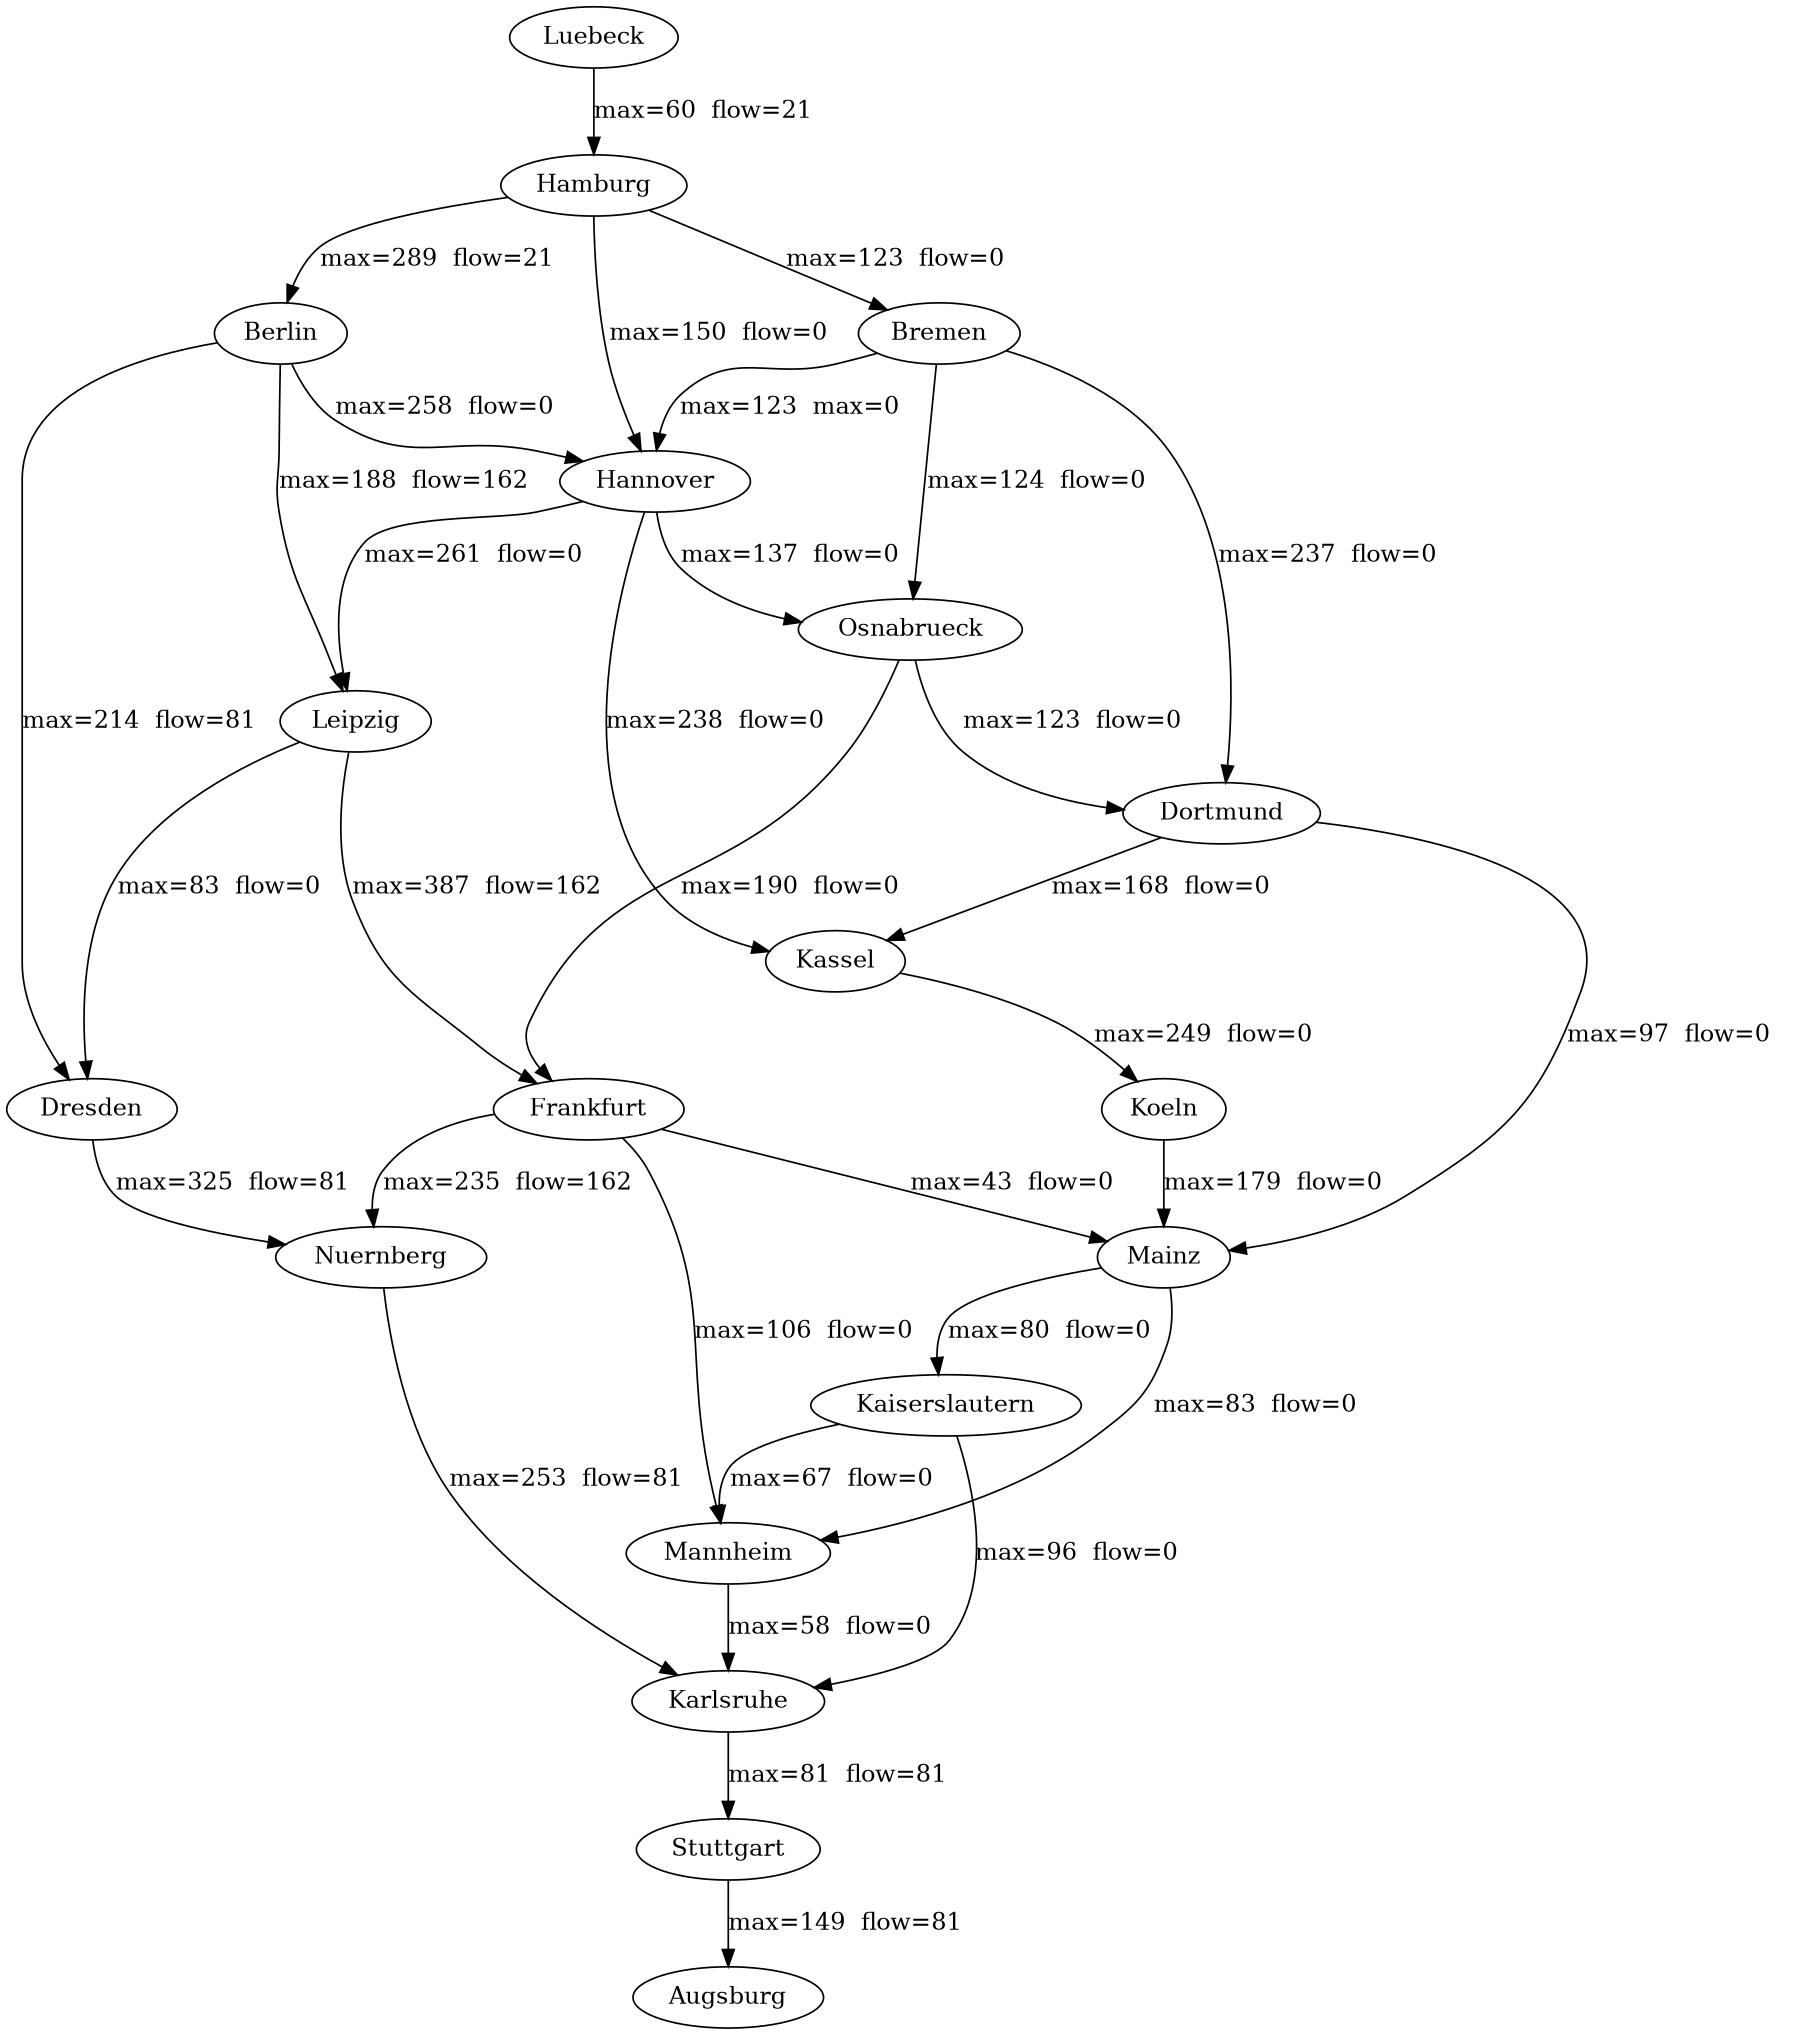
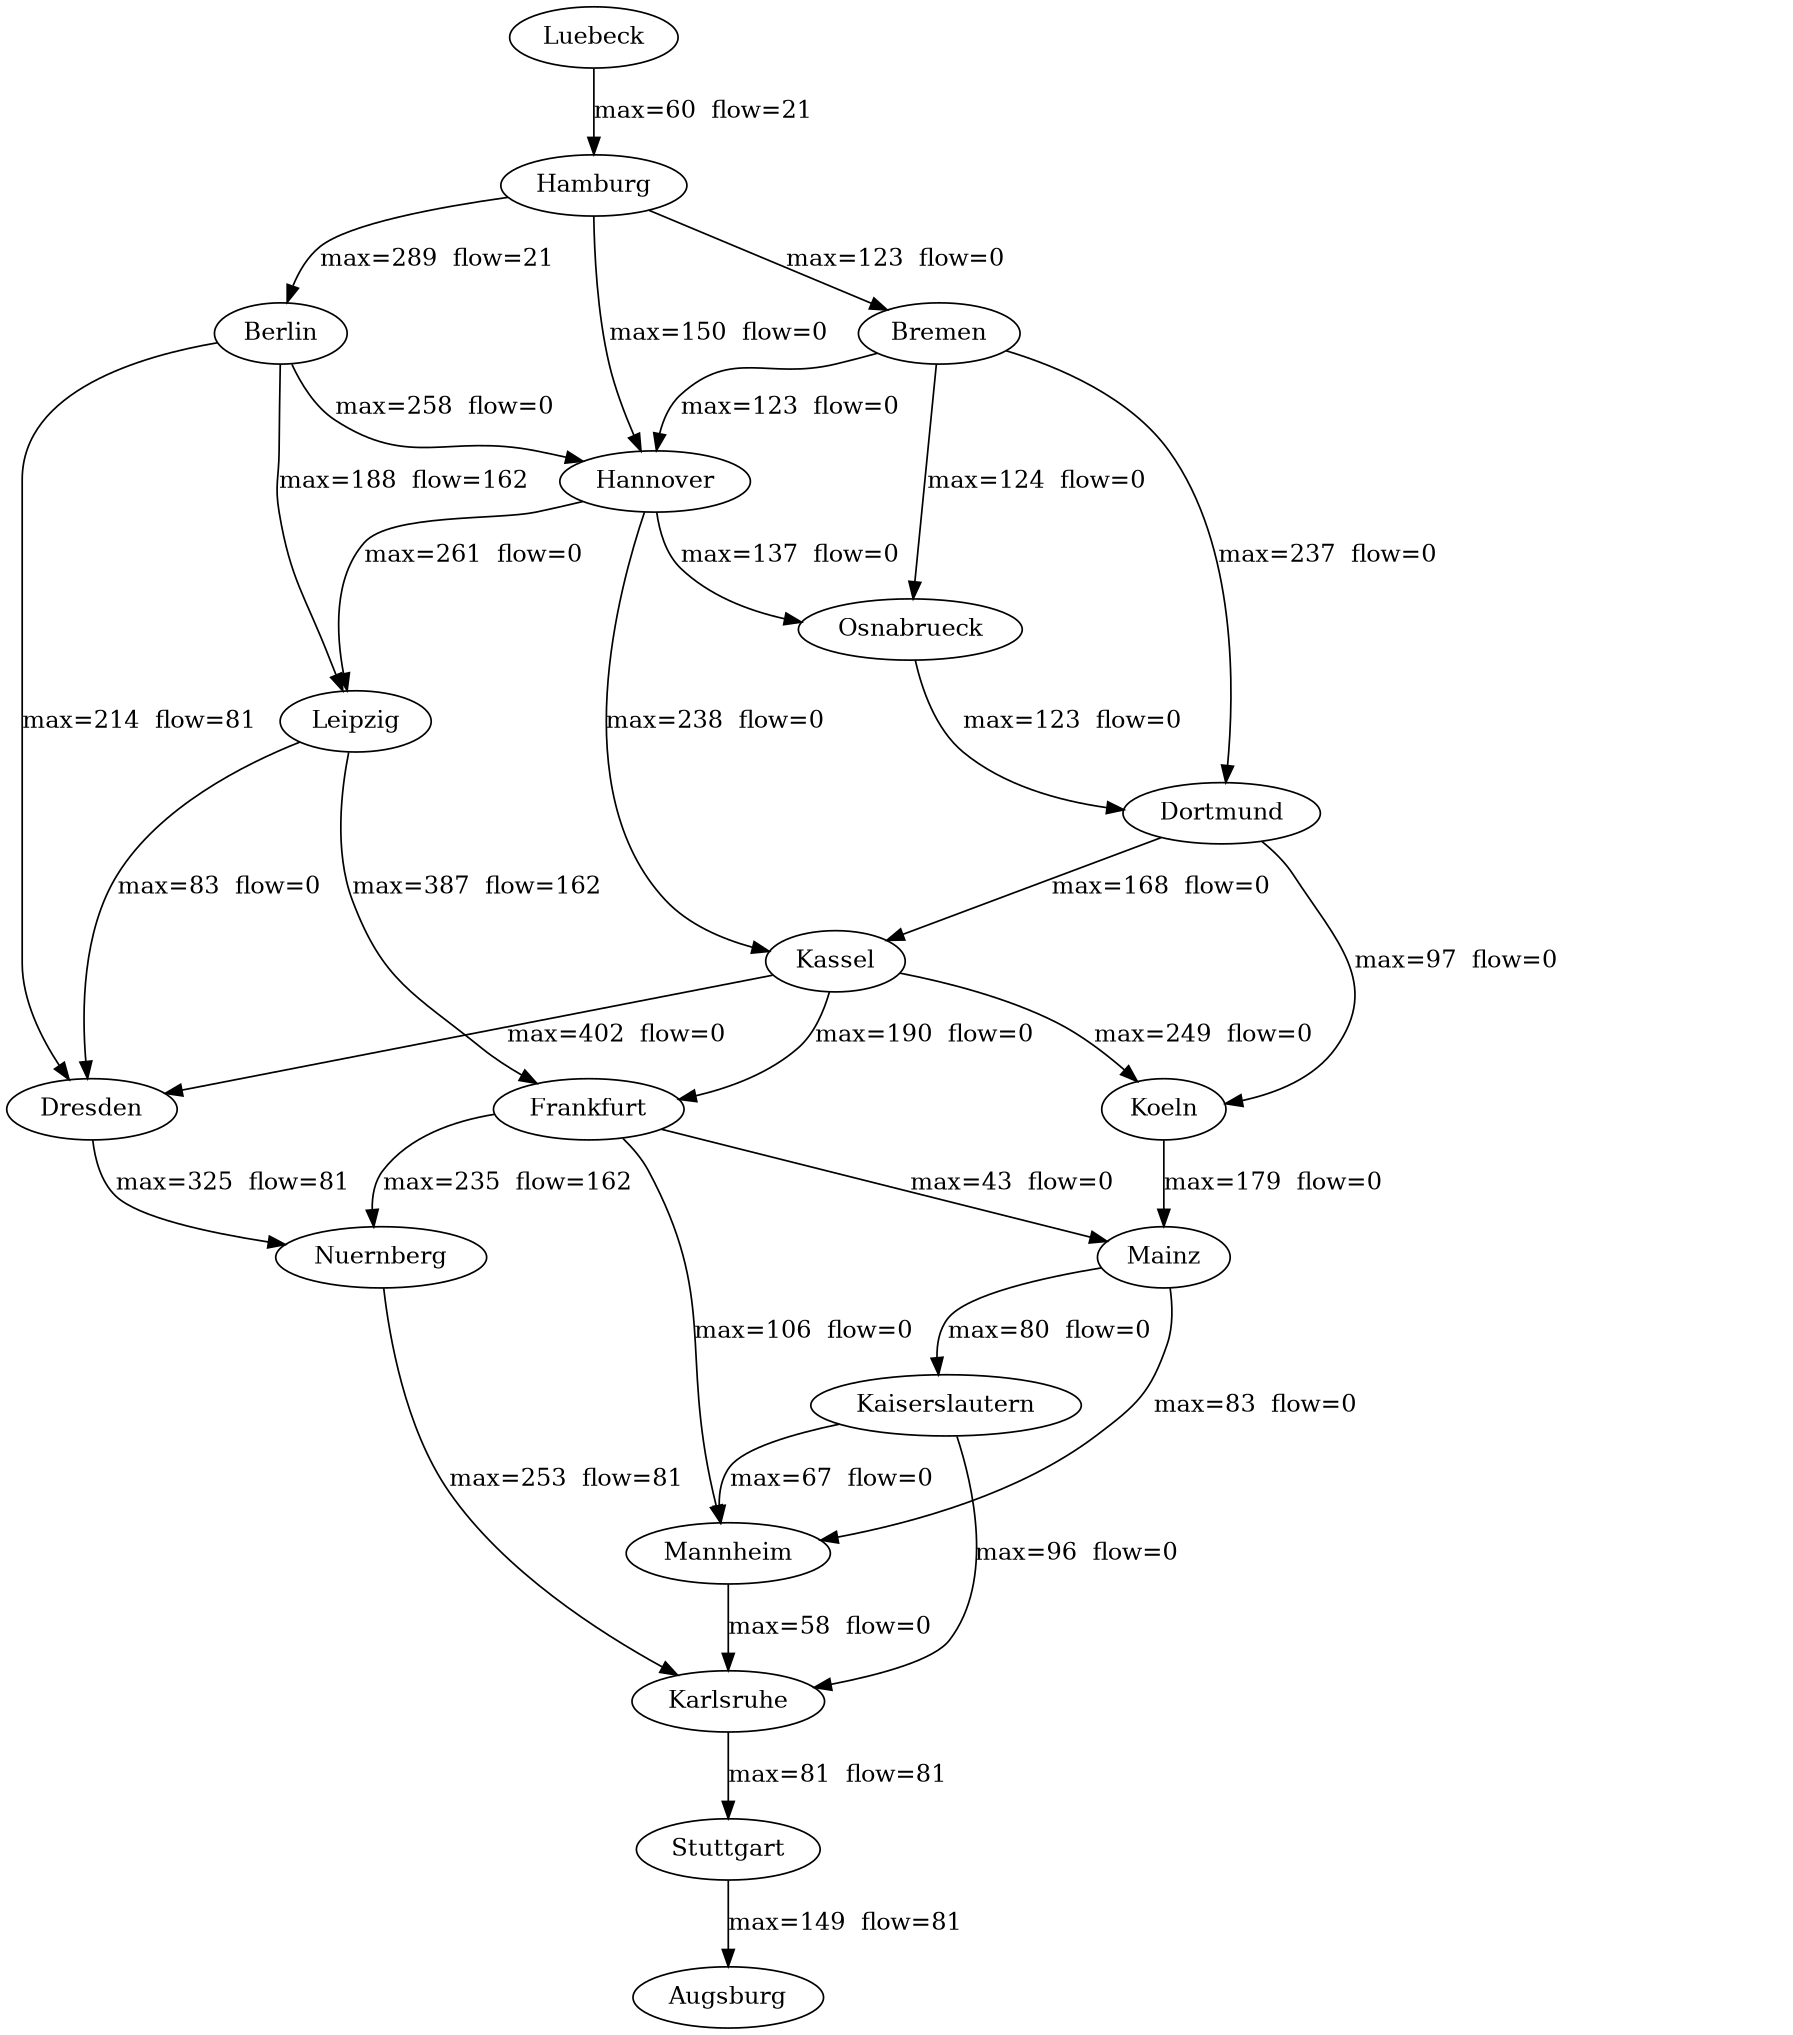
(798, 407) -> (798, 407)
(703, 864) -> (778, 1063)
none -> (492, 1030)
(1564, 1032) -> (1354, 987)
